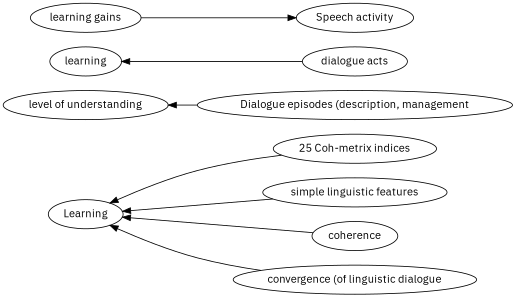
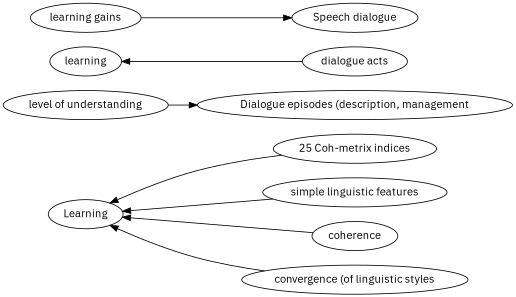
(355, 18) -> (355, 18)
(187, 105) -> (179, 105)
(355, 280) -> (355, 280)
